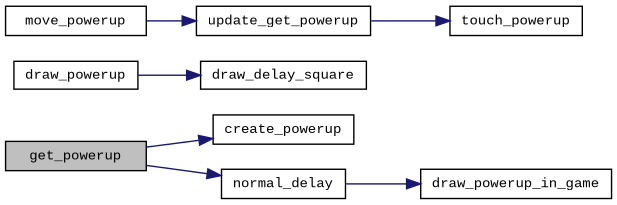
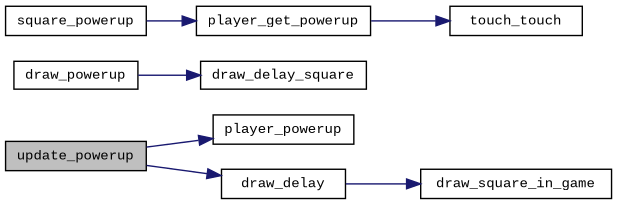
(76, 21) -> (76, 21)
(283, 21) -> (283, 21)
(516, 21) -> (516, 21)
(283, 130) -> (283, 130)
(76, 156) -> (76, 156)
(283, 184) -> (283, 184)
(516, 184) -> (516, 184)
